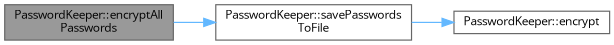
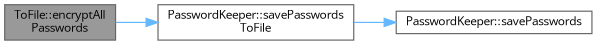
(89, 22) -> (60, 22)
(532, 22) -> (494, 22)
